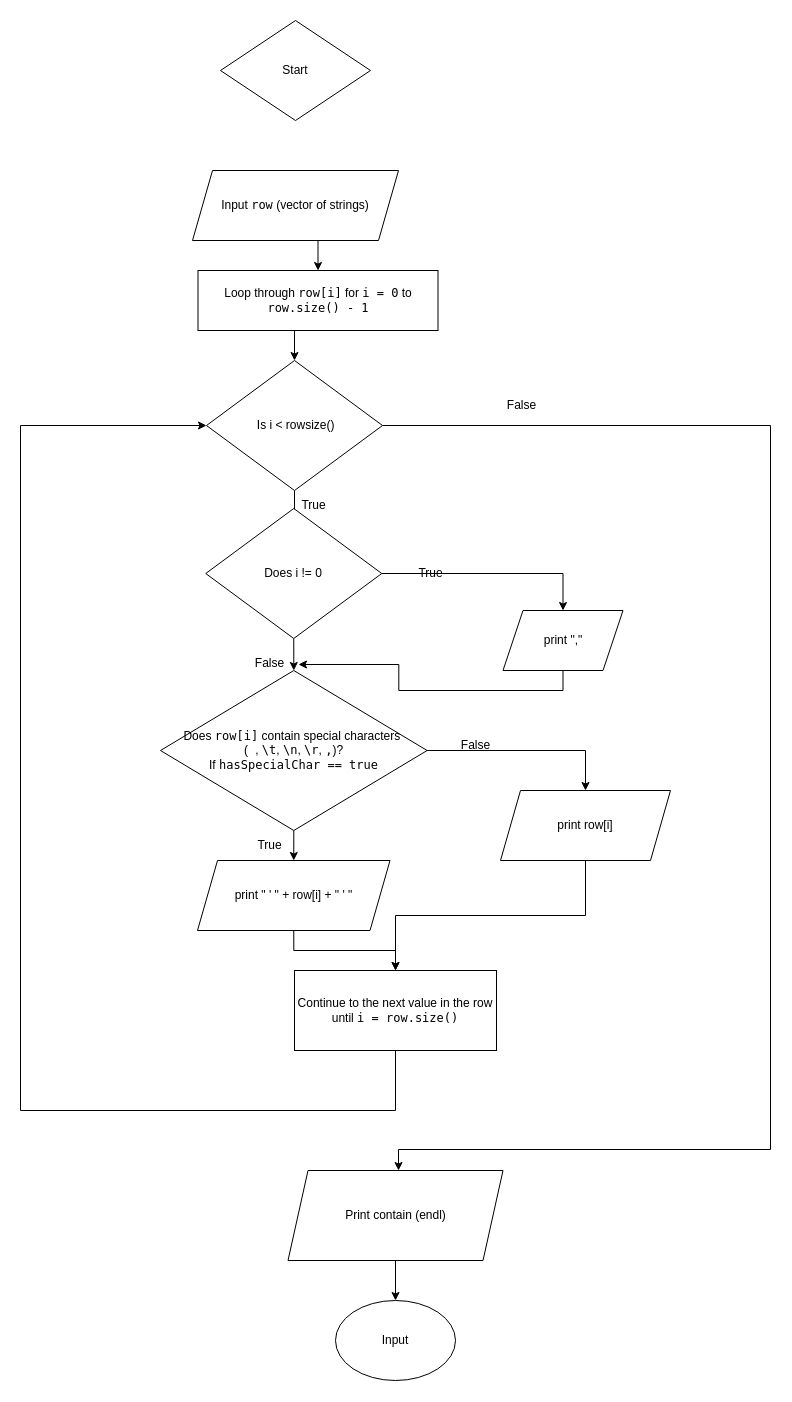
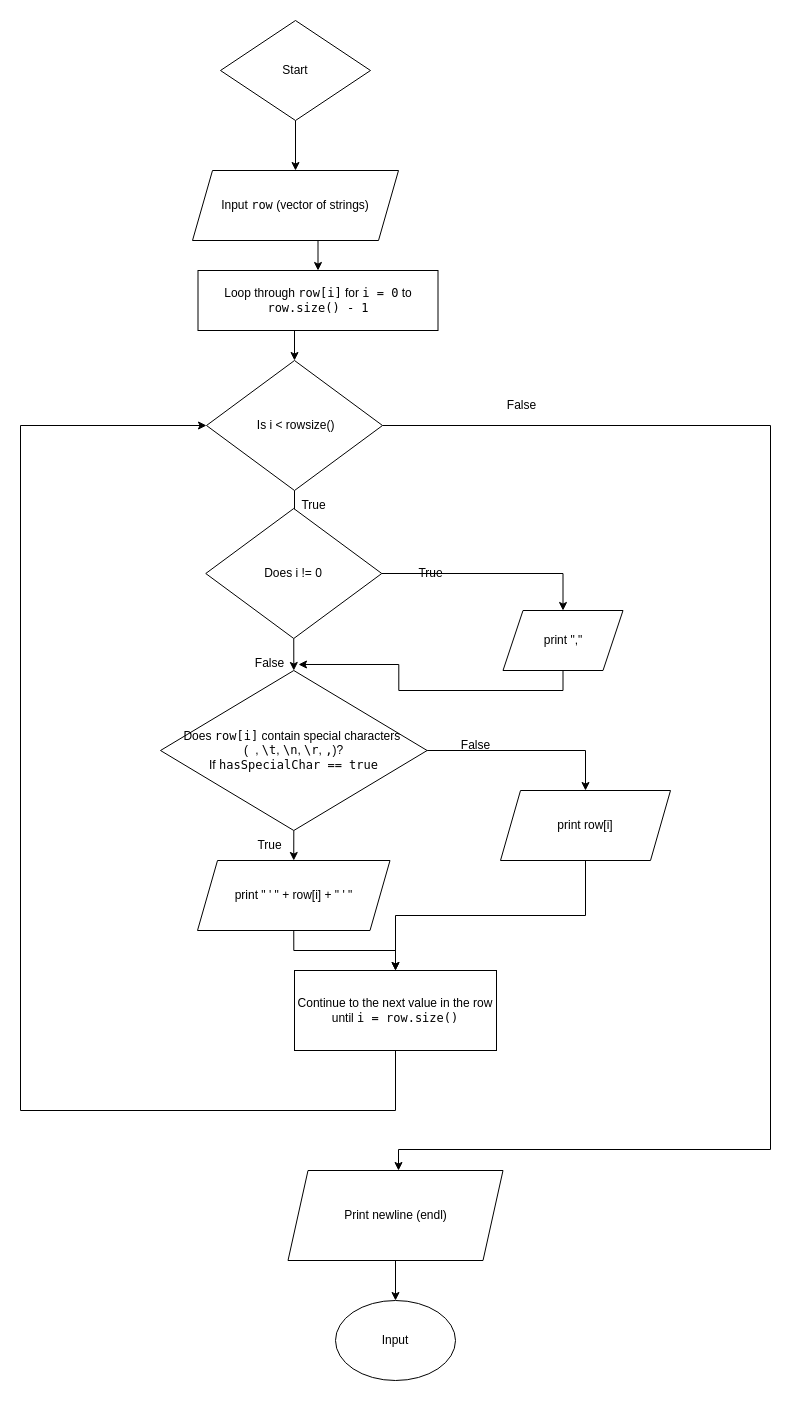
none -> (296, 142)
(396, 1216) -> (396, 1216)
